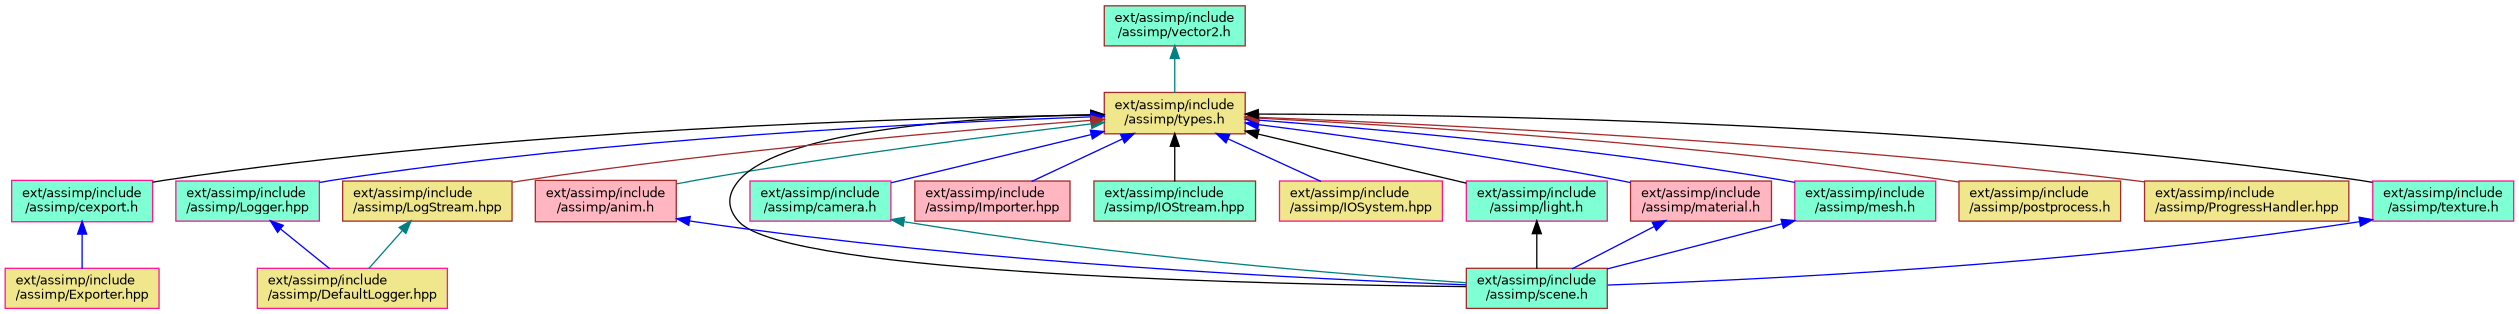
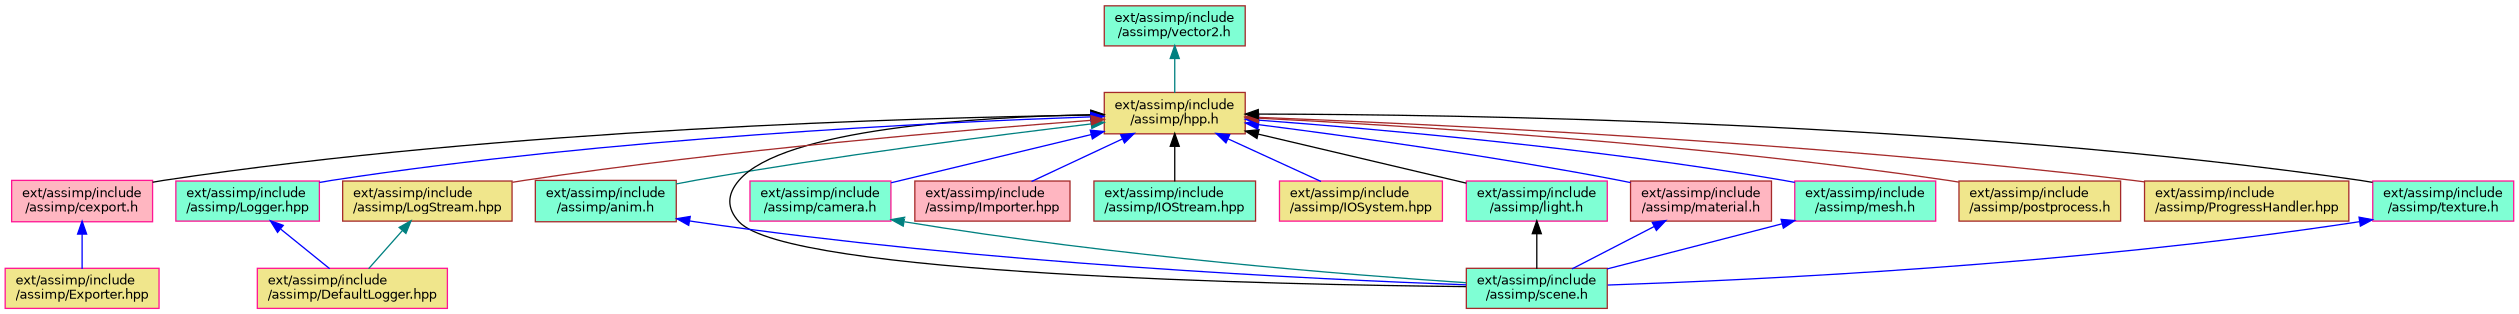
(1175, 113) -> (1175, 113)
(82, 201) -> (82, 201)
(606, 201) -> (606, 201)
